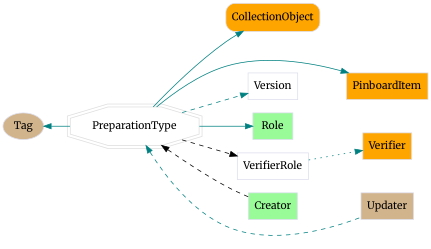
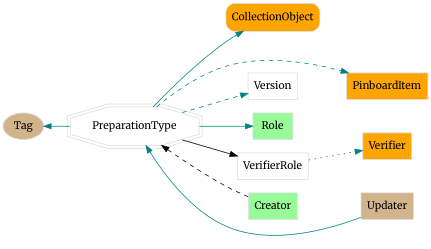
(243, 62) -> (243, 62)
(206, 147) -> (206, 147)
(241, 231) -> (241, 231)
